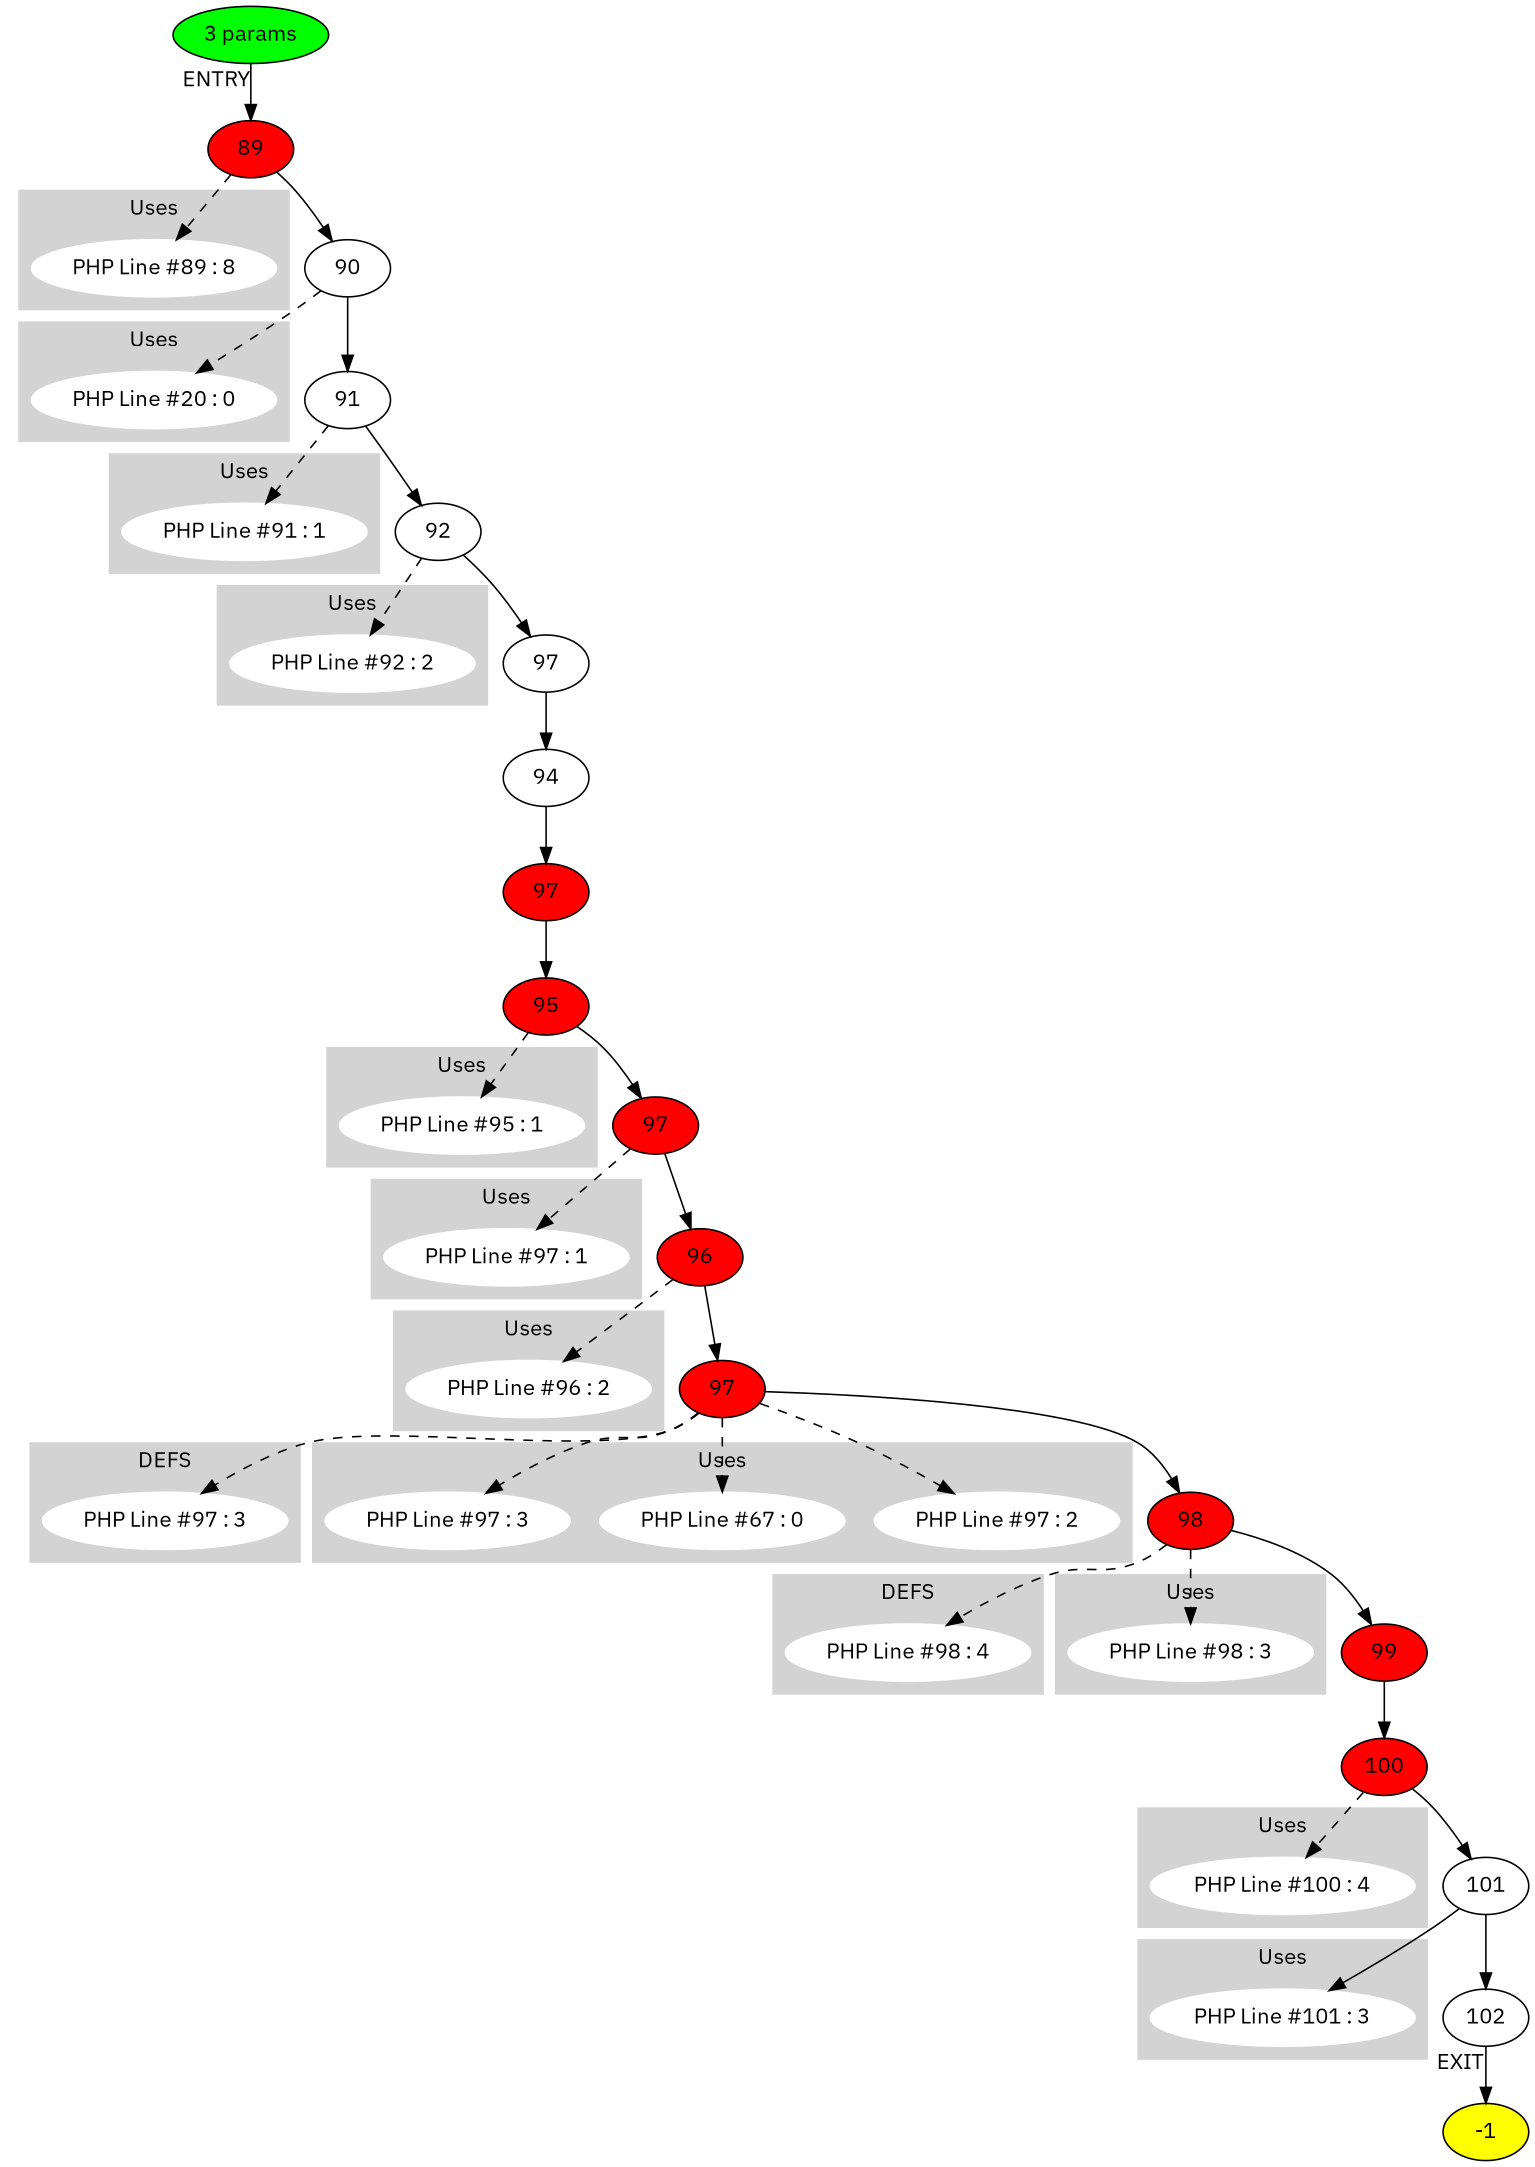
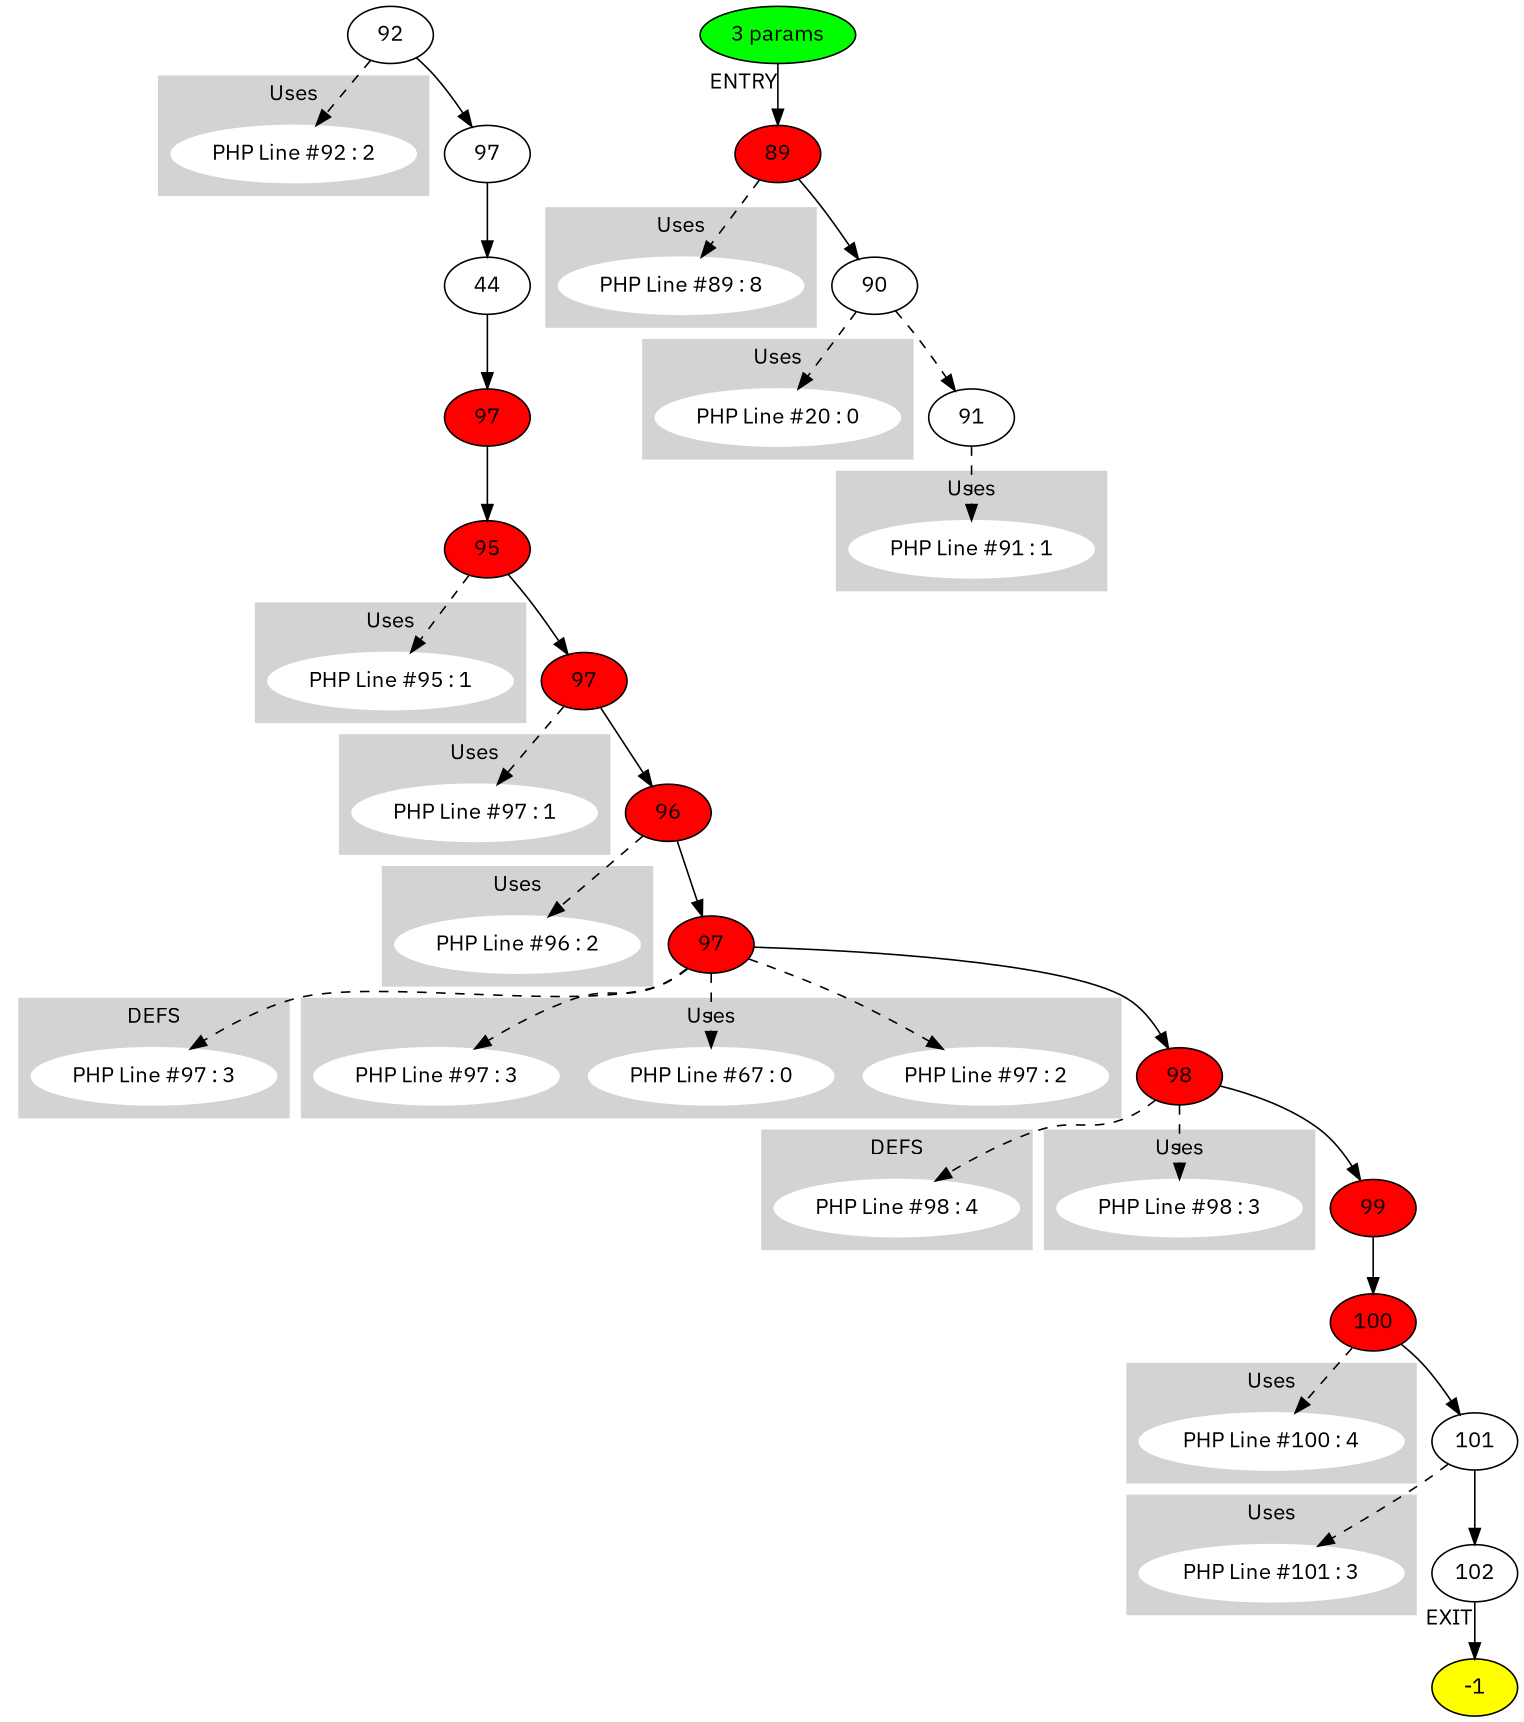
(348, 326) -> (923, 345)
(389, 459) -> none
(546, 778) -> (487, 286)
(1396, 1951) -> (1385, 1507)
